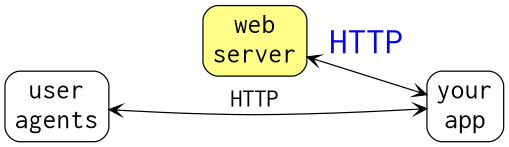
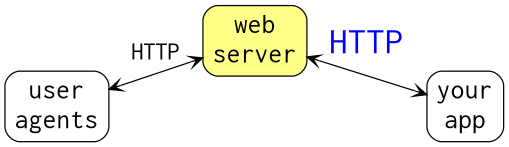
(268, 115) -> (156, 74)
